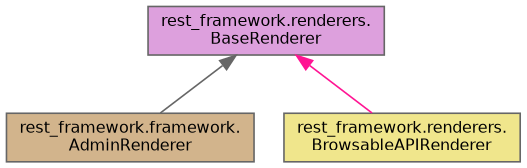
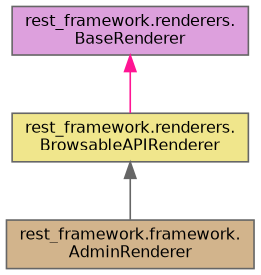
(191, 89) -> (130, 199)
